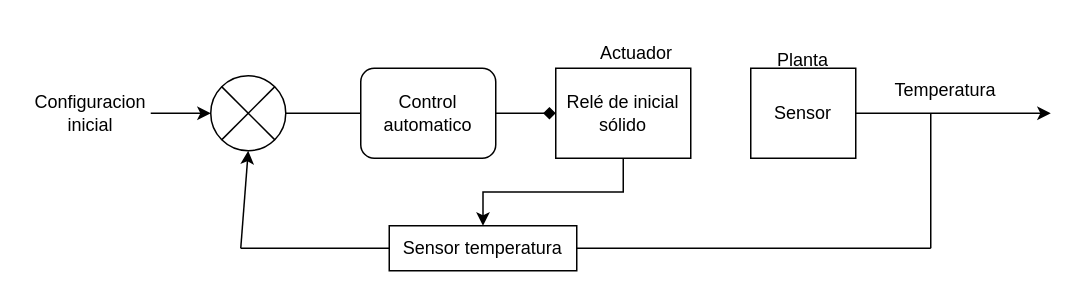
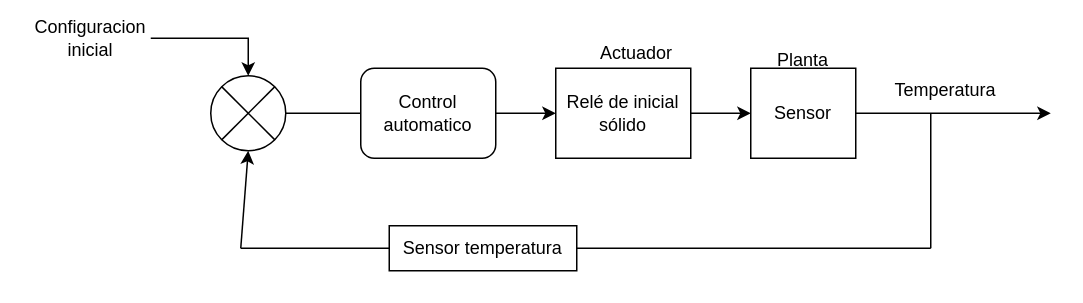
(91, 113) -> (91, 38)
(543, 113) -> (544, 113)
(558, 192) -> (716, 113)
